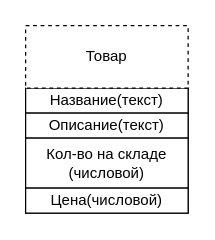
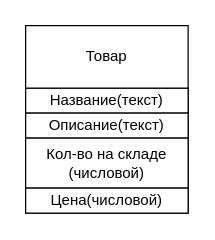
(107, 57) -> (107, 57)
